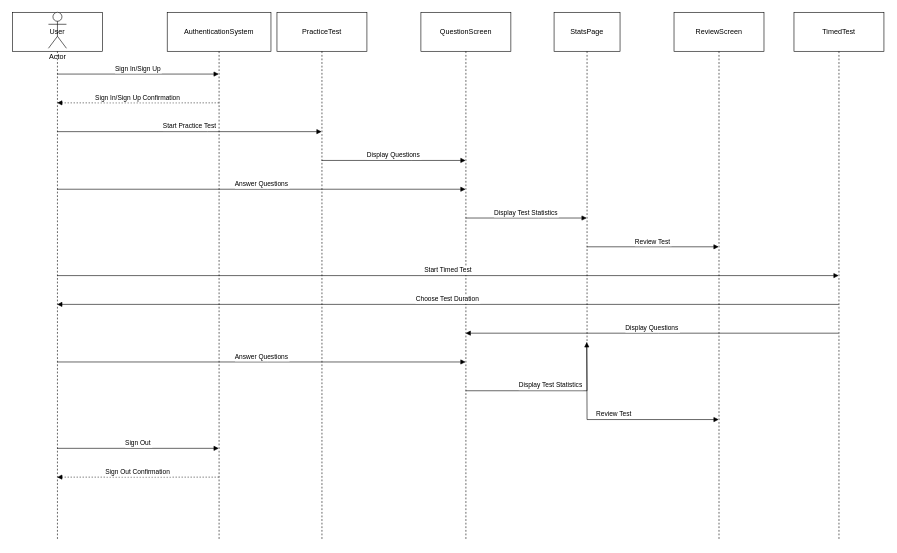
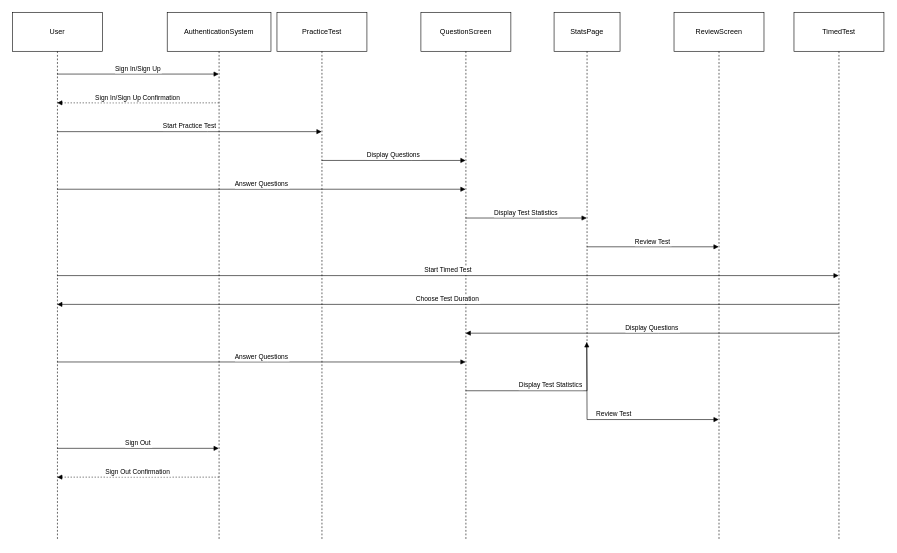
(57, 30) -> none
